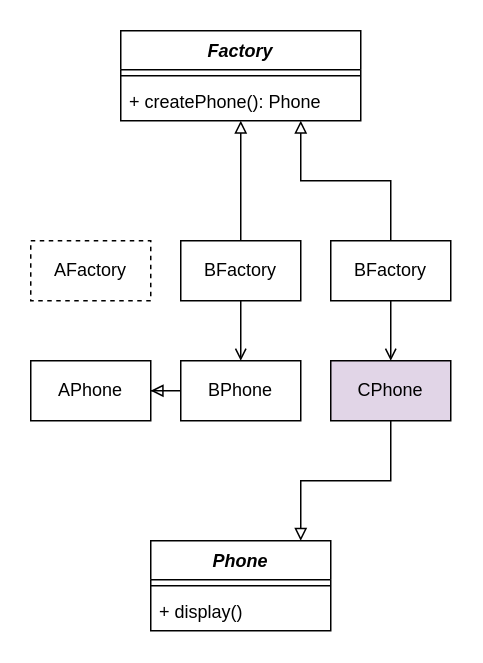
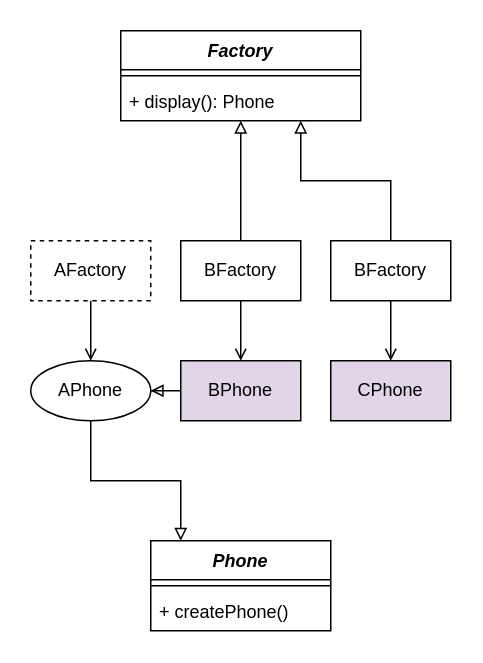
(234, 103) -> (209, 103)
none -> (91, 329)
(91, 391) -> (91, 391)
(241, 391) -> (241, 391)
none -> (129, 481)
(353, 481) -> none
(208, 613) -> (233, 613)
